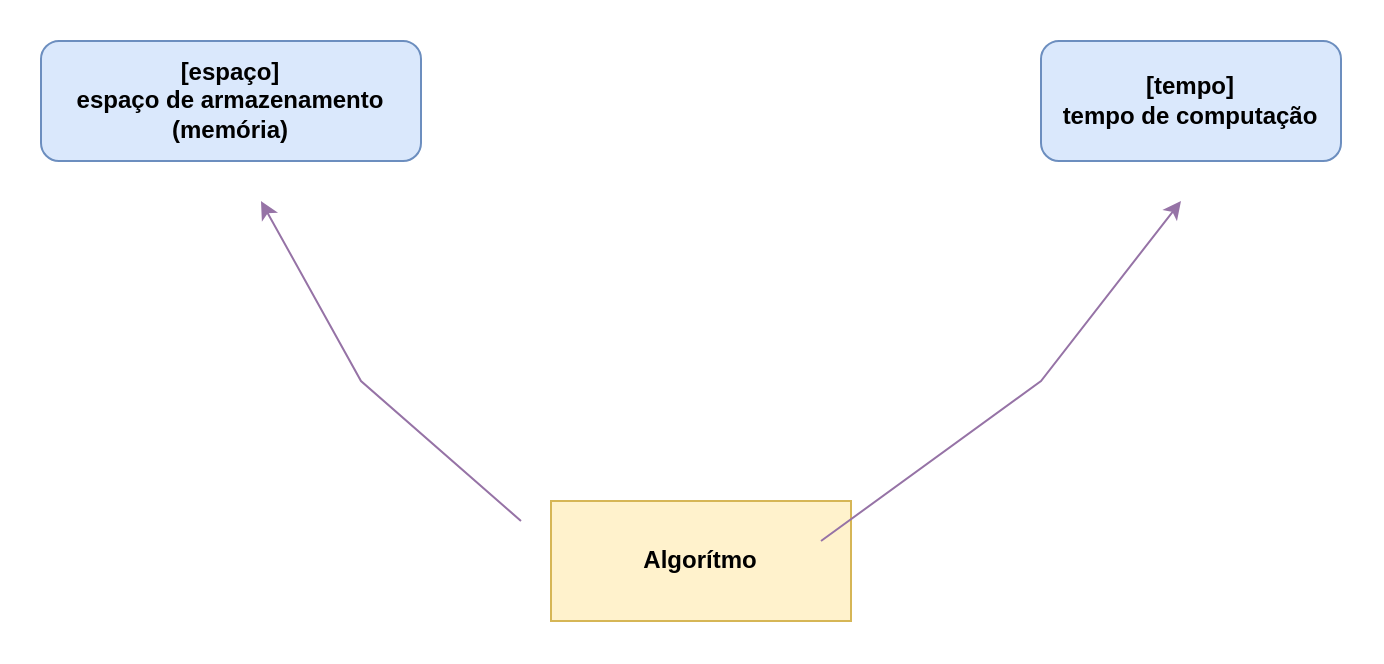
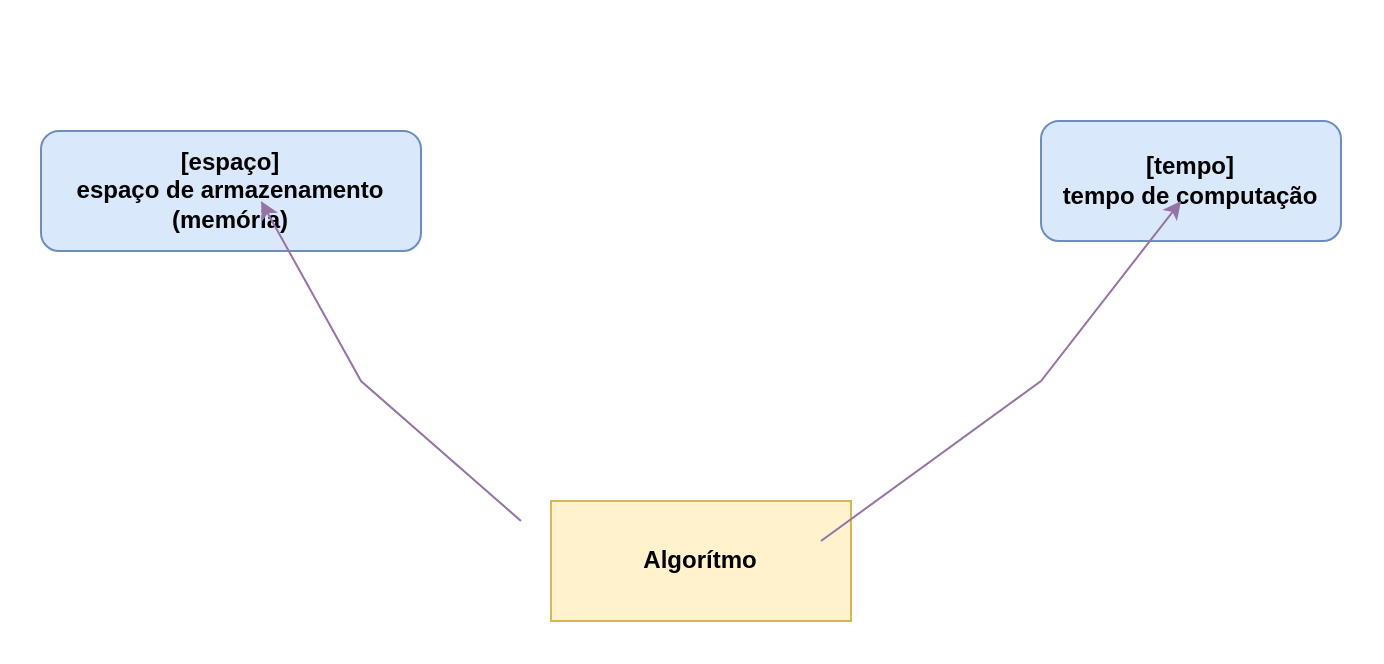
(231, 101) -> (231, 191)
(1191, 101) -> (1191, 181)
